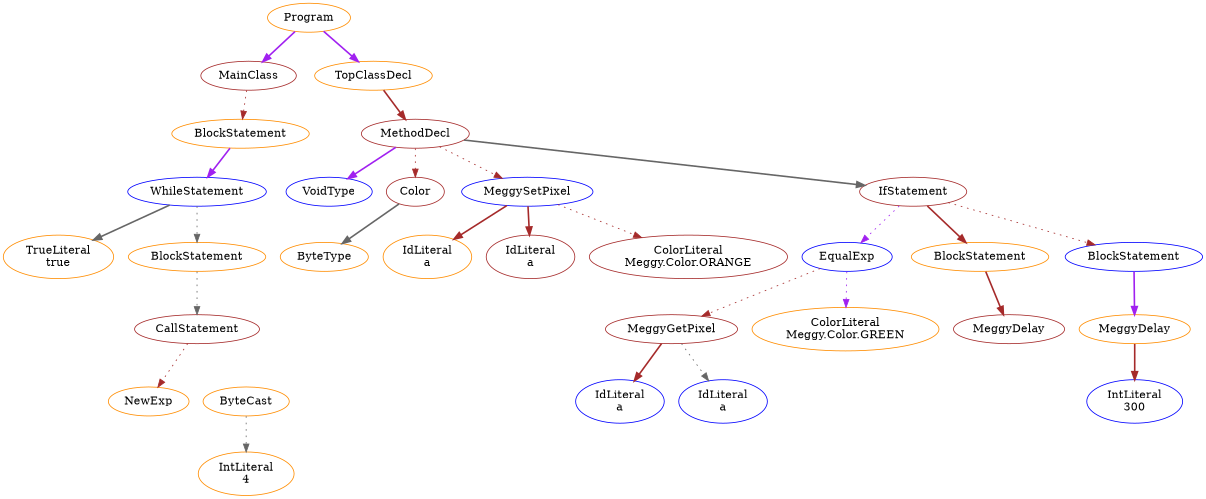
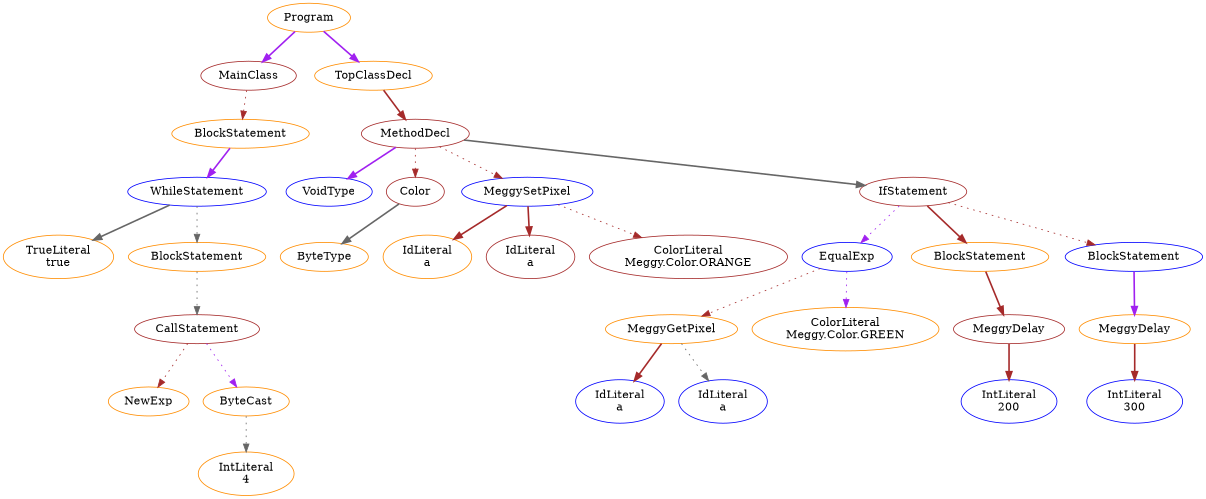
(672, 329) -> (672, 329)
none -> (219, 362)
none -> (1009, 401)
